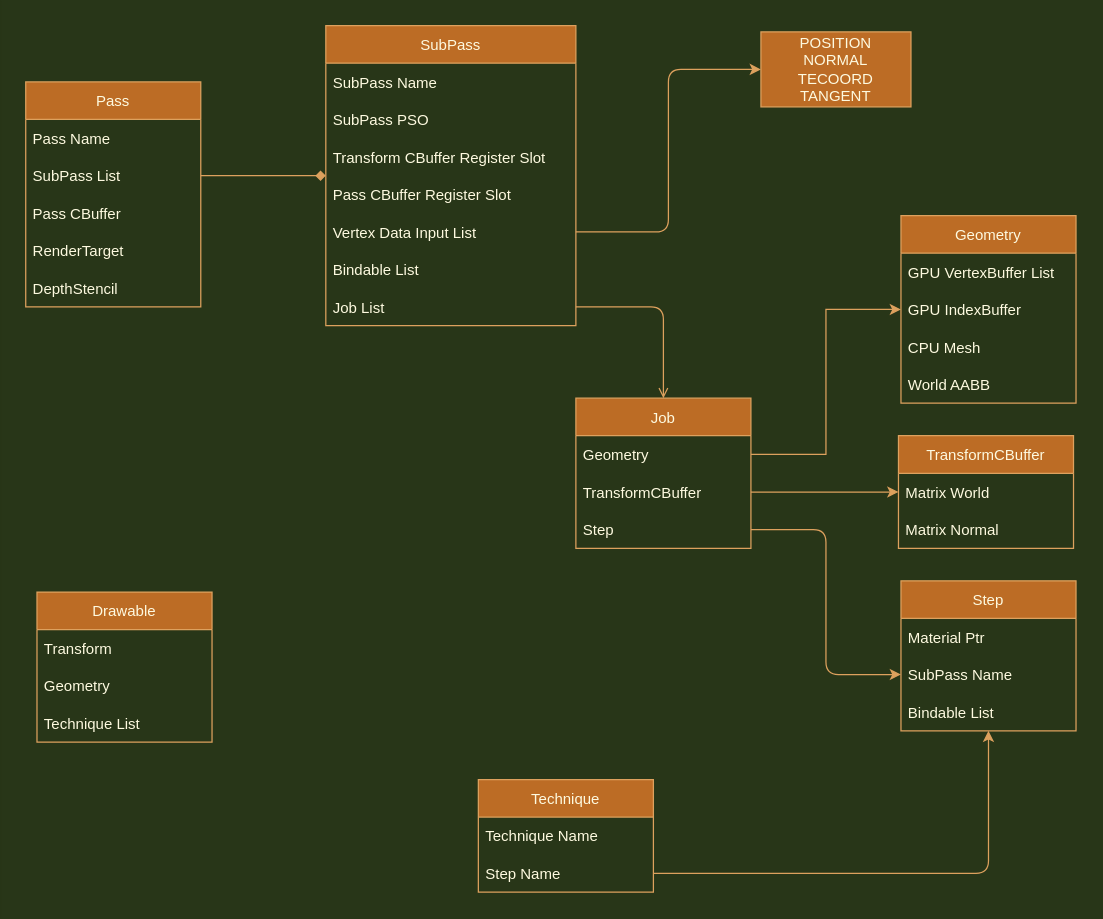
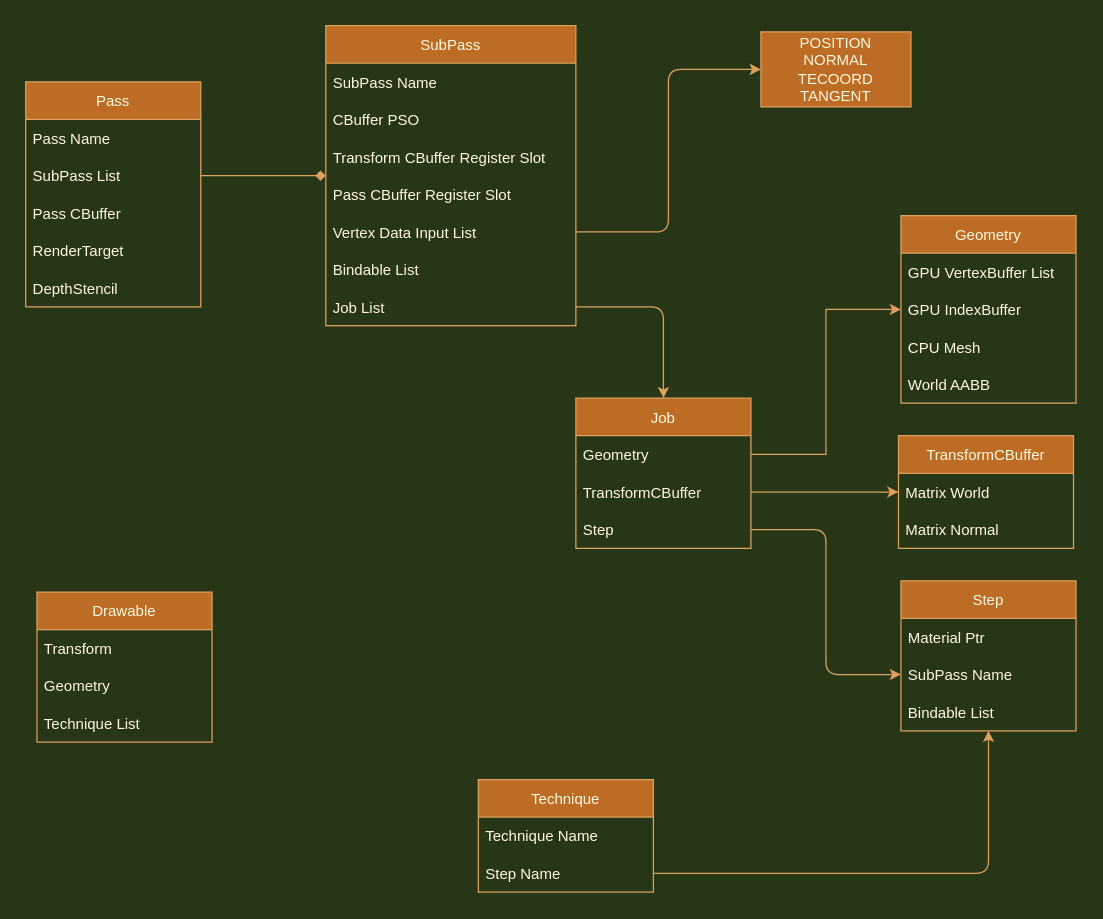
(377, 120) -> (377, 120)
(663, 390) -> (663, 388)
